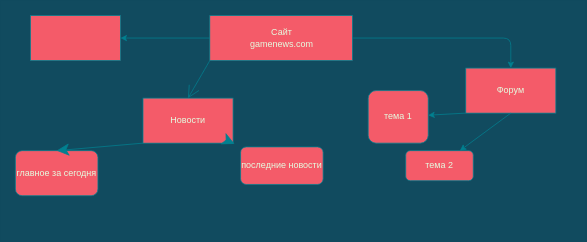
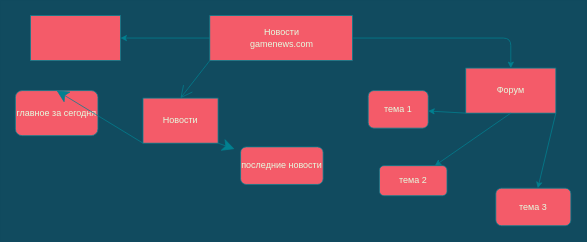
(282, 38) -> (282, 38)
(398, 117) -> (398, 109)
(188, 120) -> (180, 120)
none -> (547, 148)
(439, 165) -> (413, 180)
(57, 173) -> (57, 113)
none -> (533, 207)
